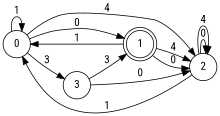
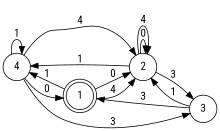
(17, 44) -> (17, 67)
(140, 73) -> (173, 92)
none -> (173, 82)
